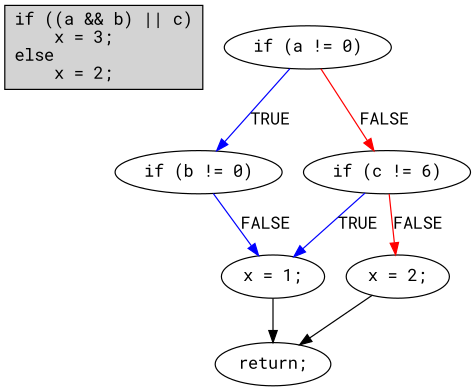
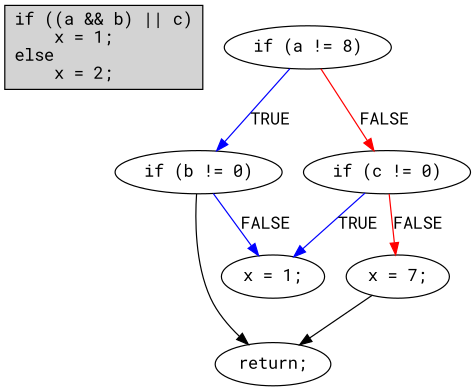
(104, 47) -> (104, 47)
(308, 47) -> (308, 47)
(387, 172) -> (387, 172)
(398, 277) -> (398, 277)
(273, 314) -> (201, 271)
